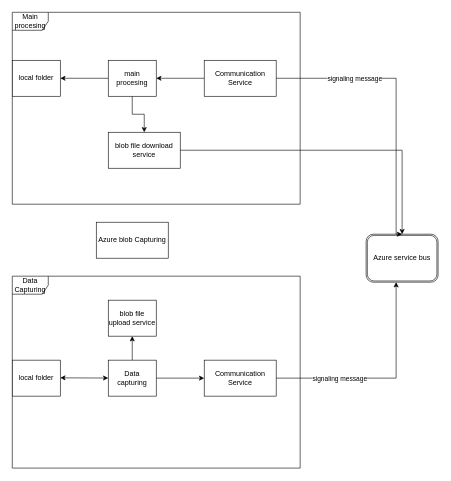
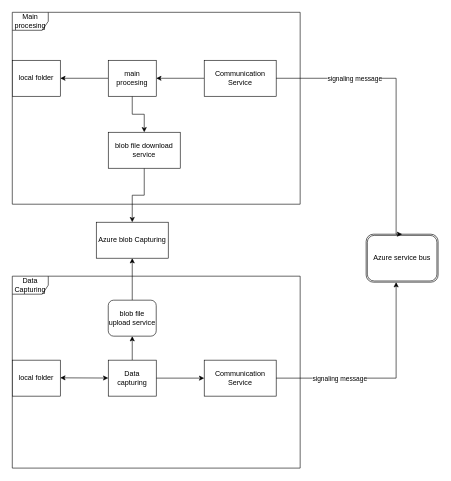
(401, 150) -> (132, 195)
none -> (132, 263)
(132, 318) -> (132, 318)
